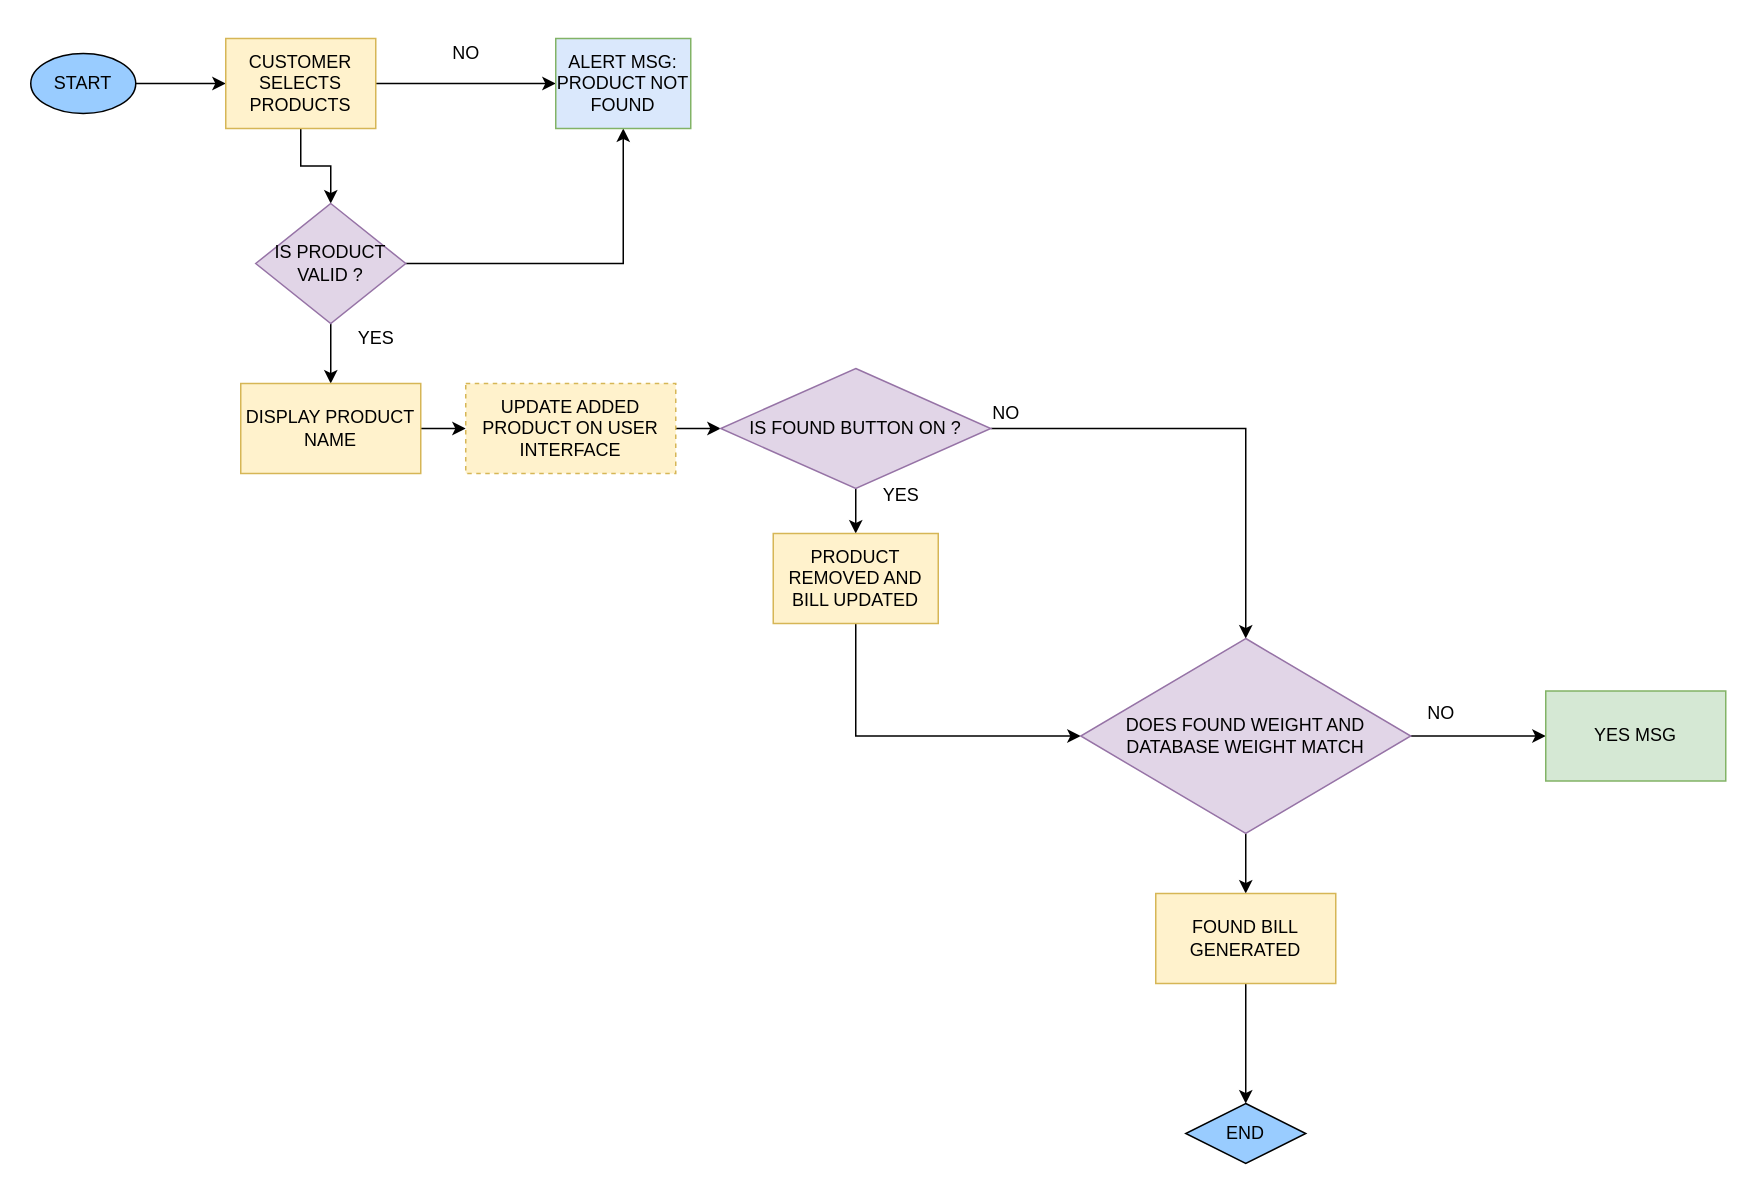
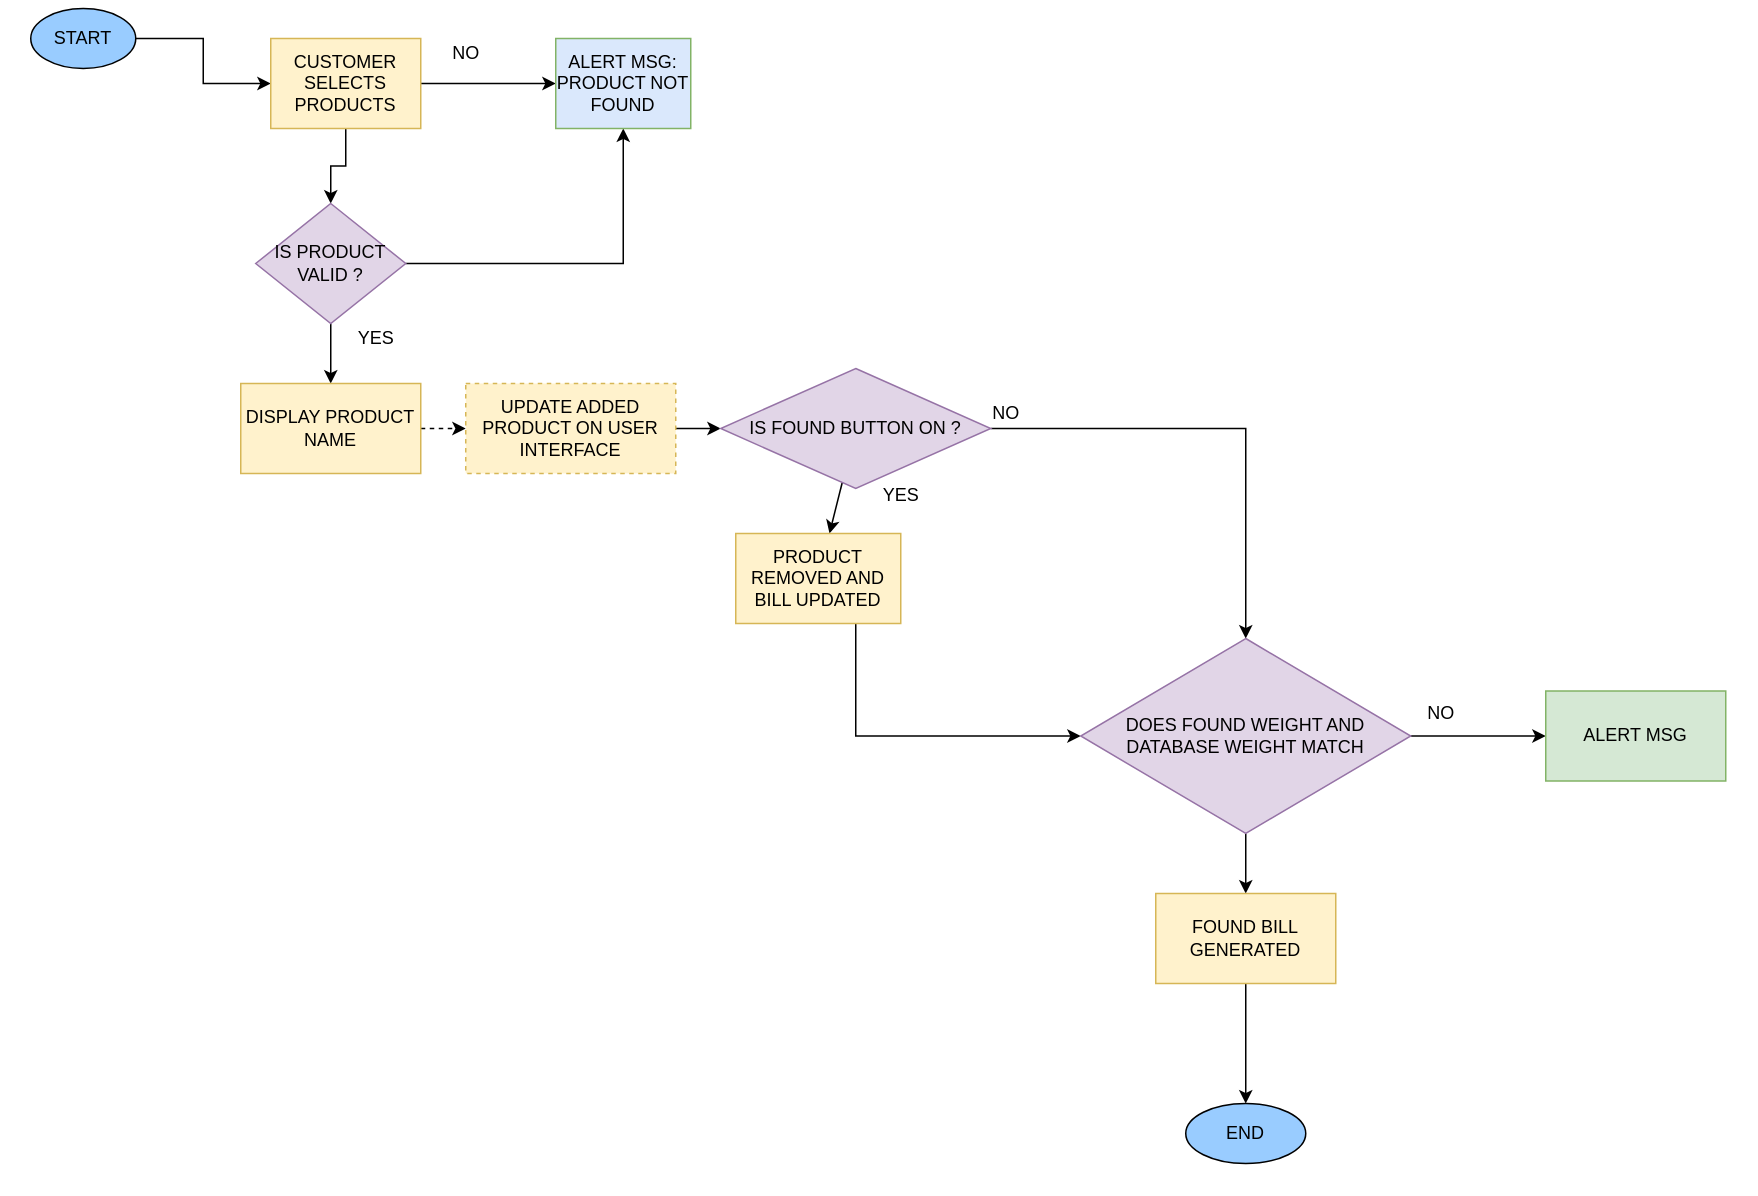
(83, 83) -> (83, 38)
(301, 83) -> (346, 83)
(439, 428) -> (439, 428)
(856, 578) -> (818, 578)
(1636, 736) -> (1636, 736)
(1246, 1133) -> (1246, 1133)
